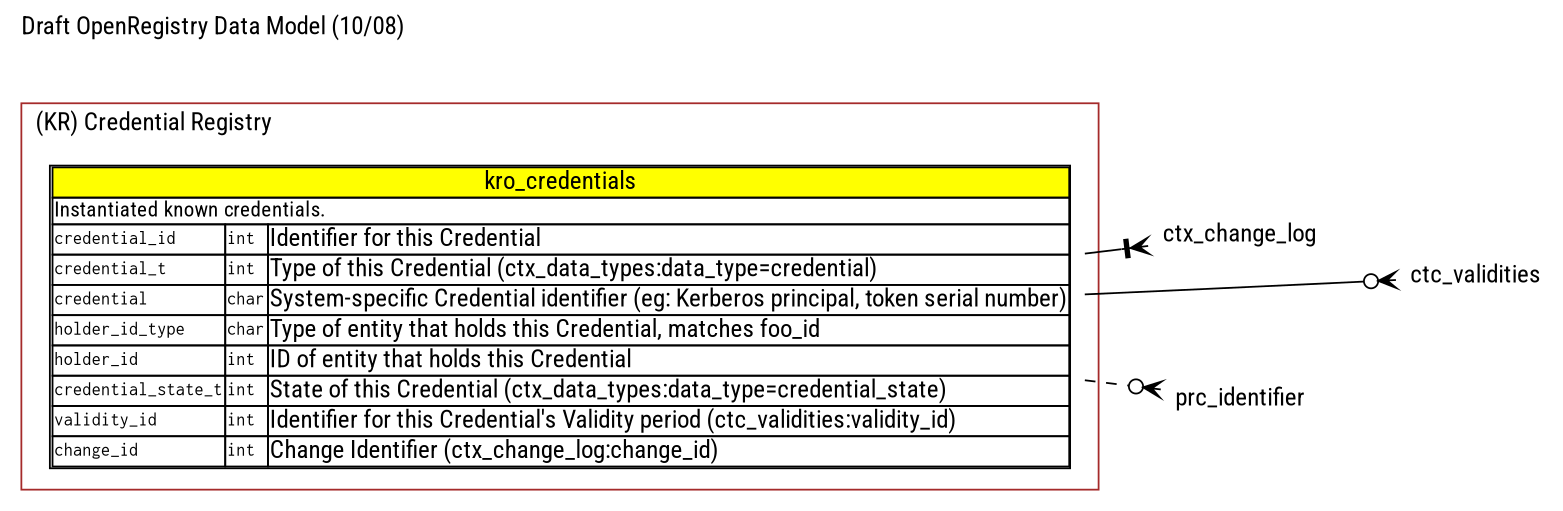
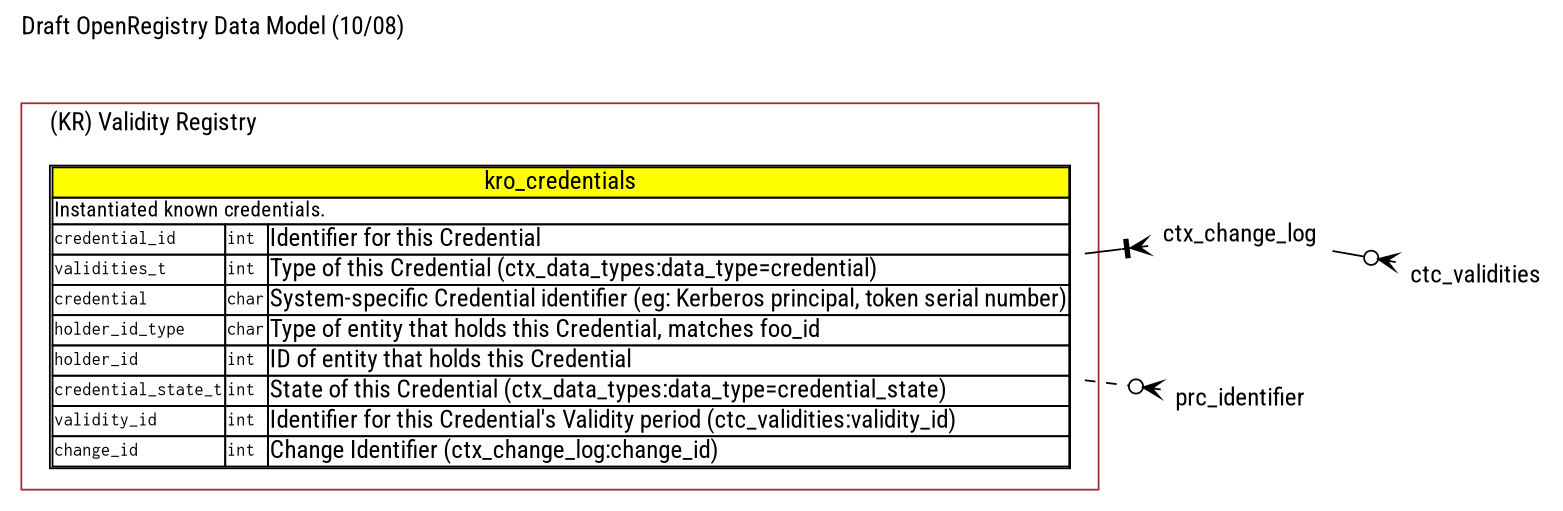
(154, 124) -> (154, 124)
(111, 269) -> (111, 269)
(1224, 288) -> (1348, 254)
